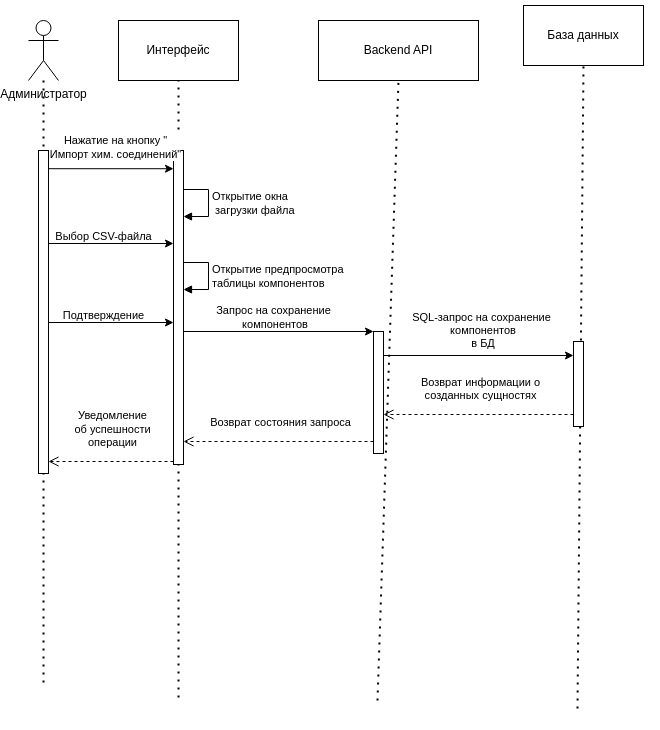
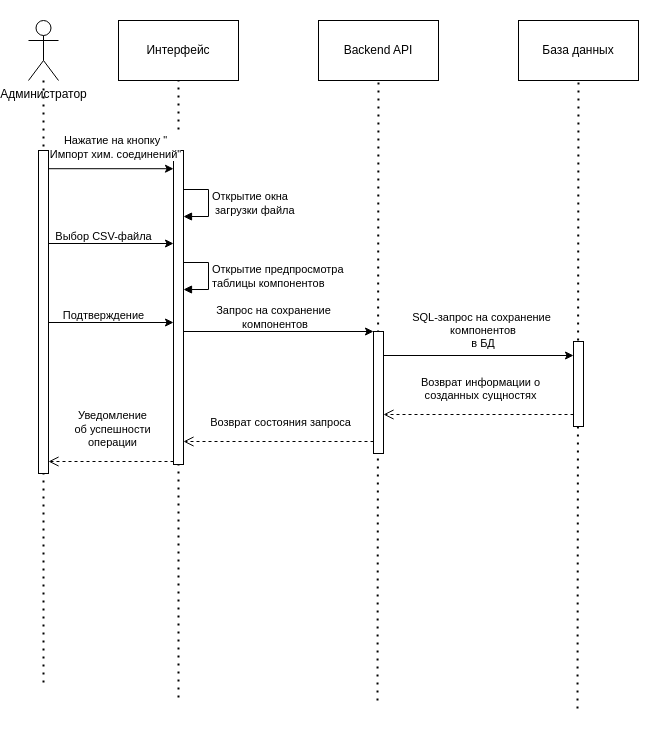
(584, 36) -> (579, 51)
(399, 51) -> (379, 51)
